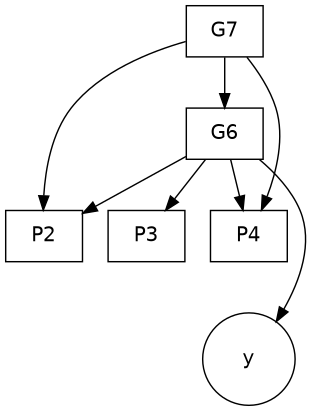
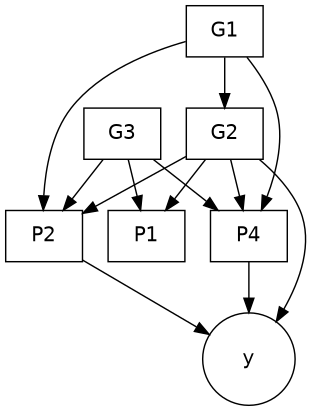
(225, 31) -> (225, 31)
none -> (122, 134)
(225, 134) -> (225, 134)
(146, 236) -> (146, 236)
none -> (249, 280)
none -> (140, 294)
